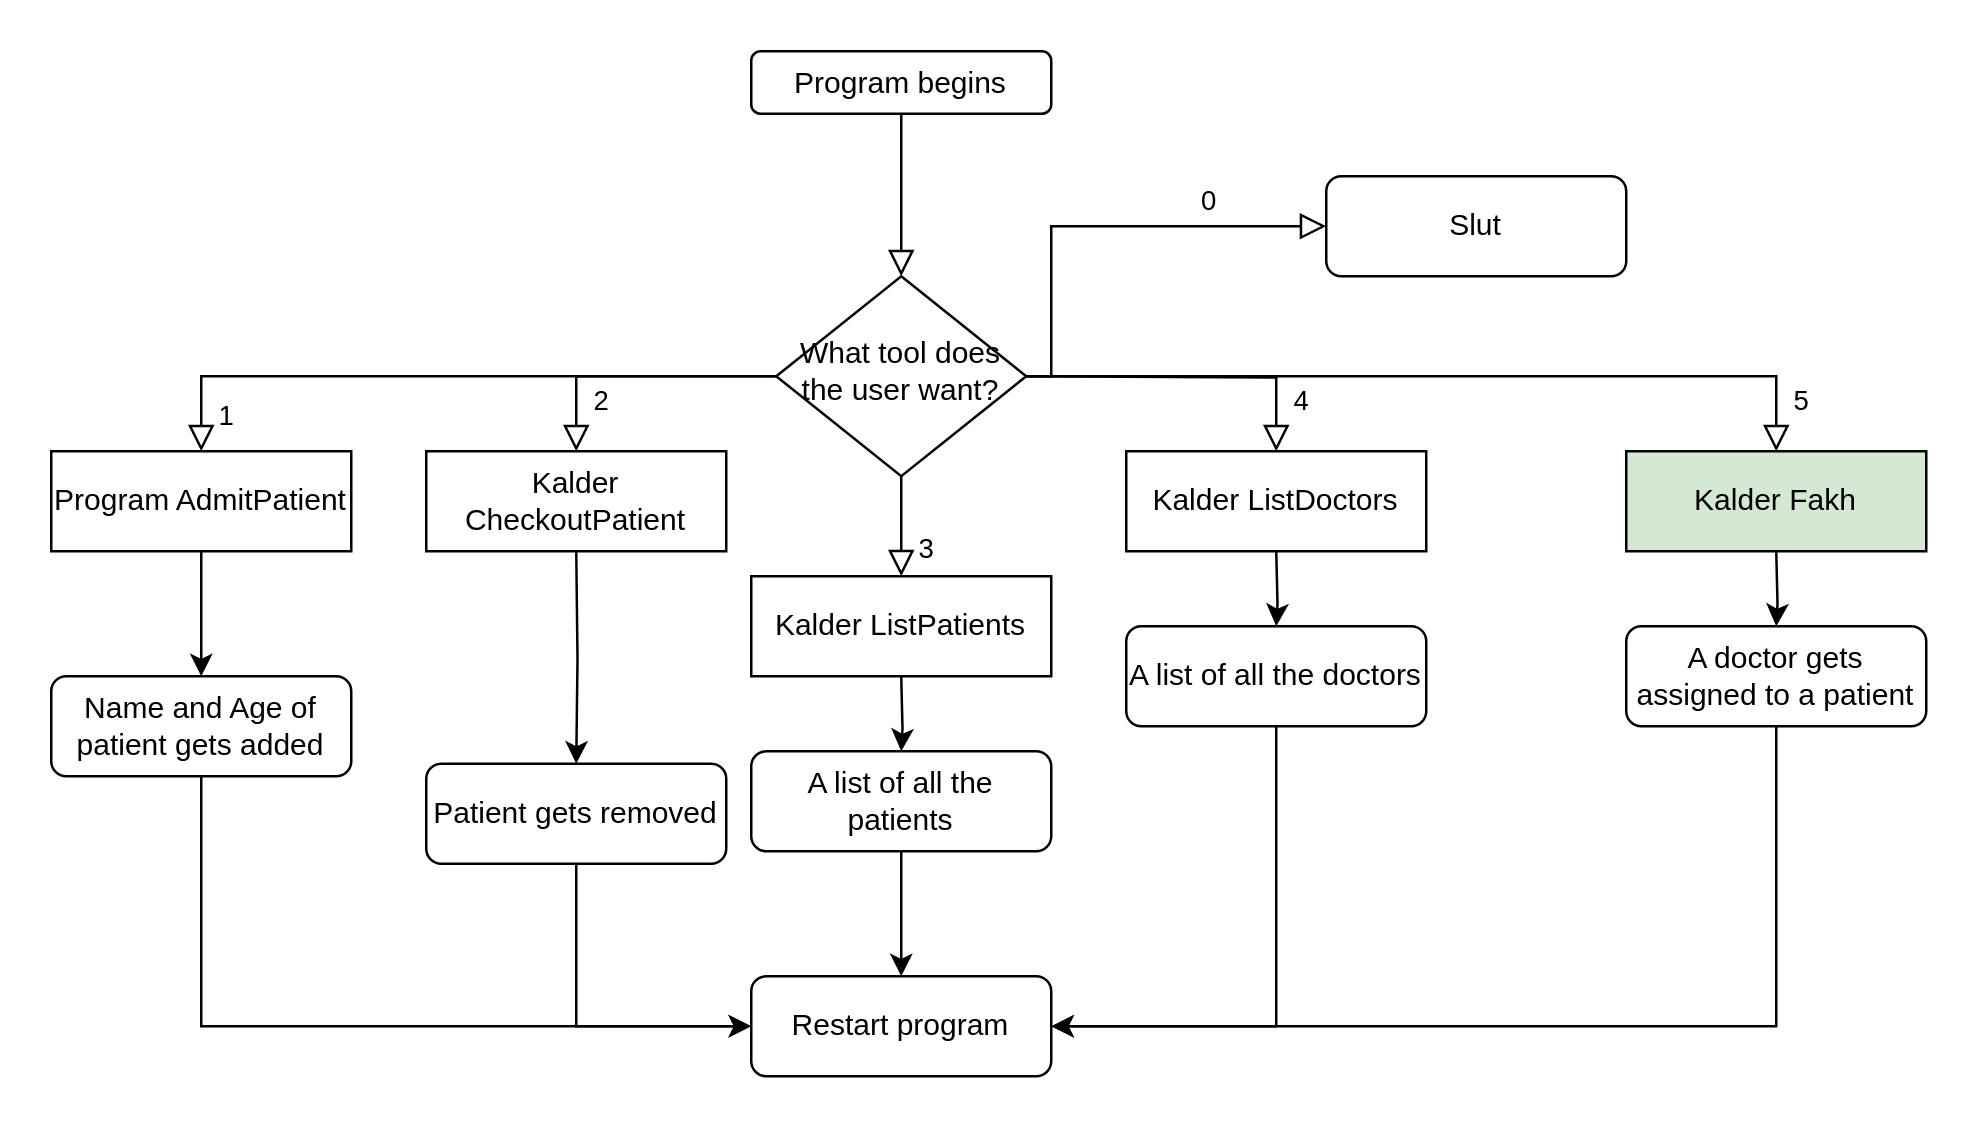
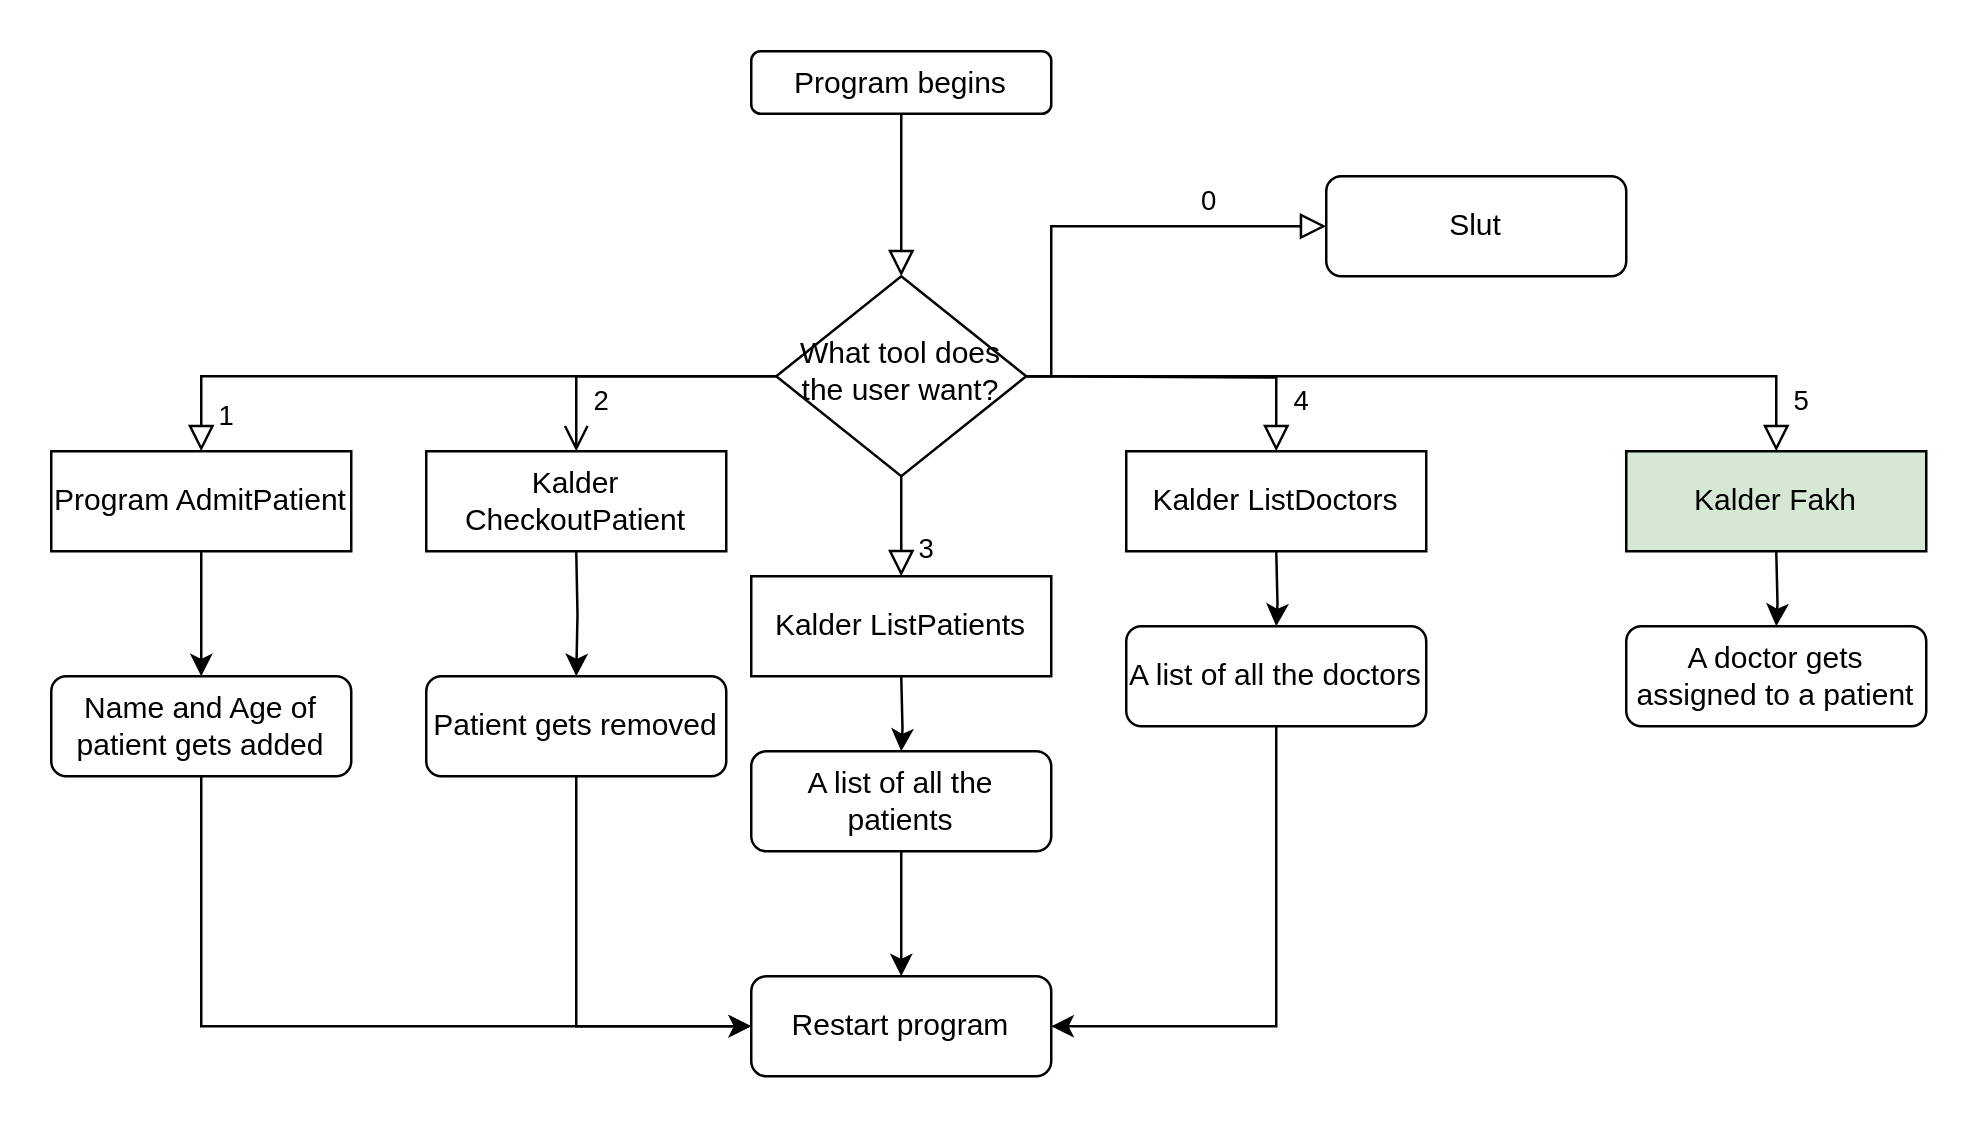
(576, 424) -> (576, 434)
(576, 814) -> (576, 726)
(1679, 1026) -> none
